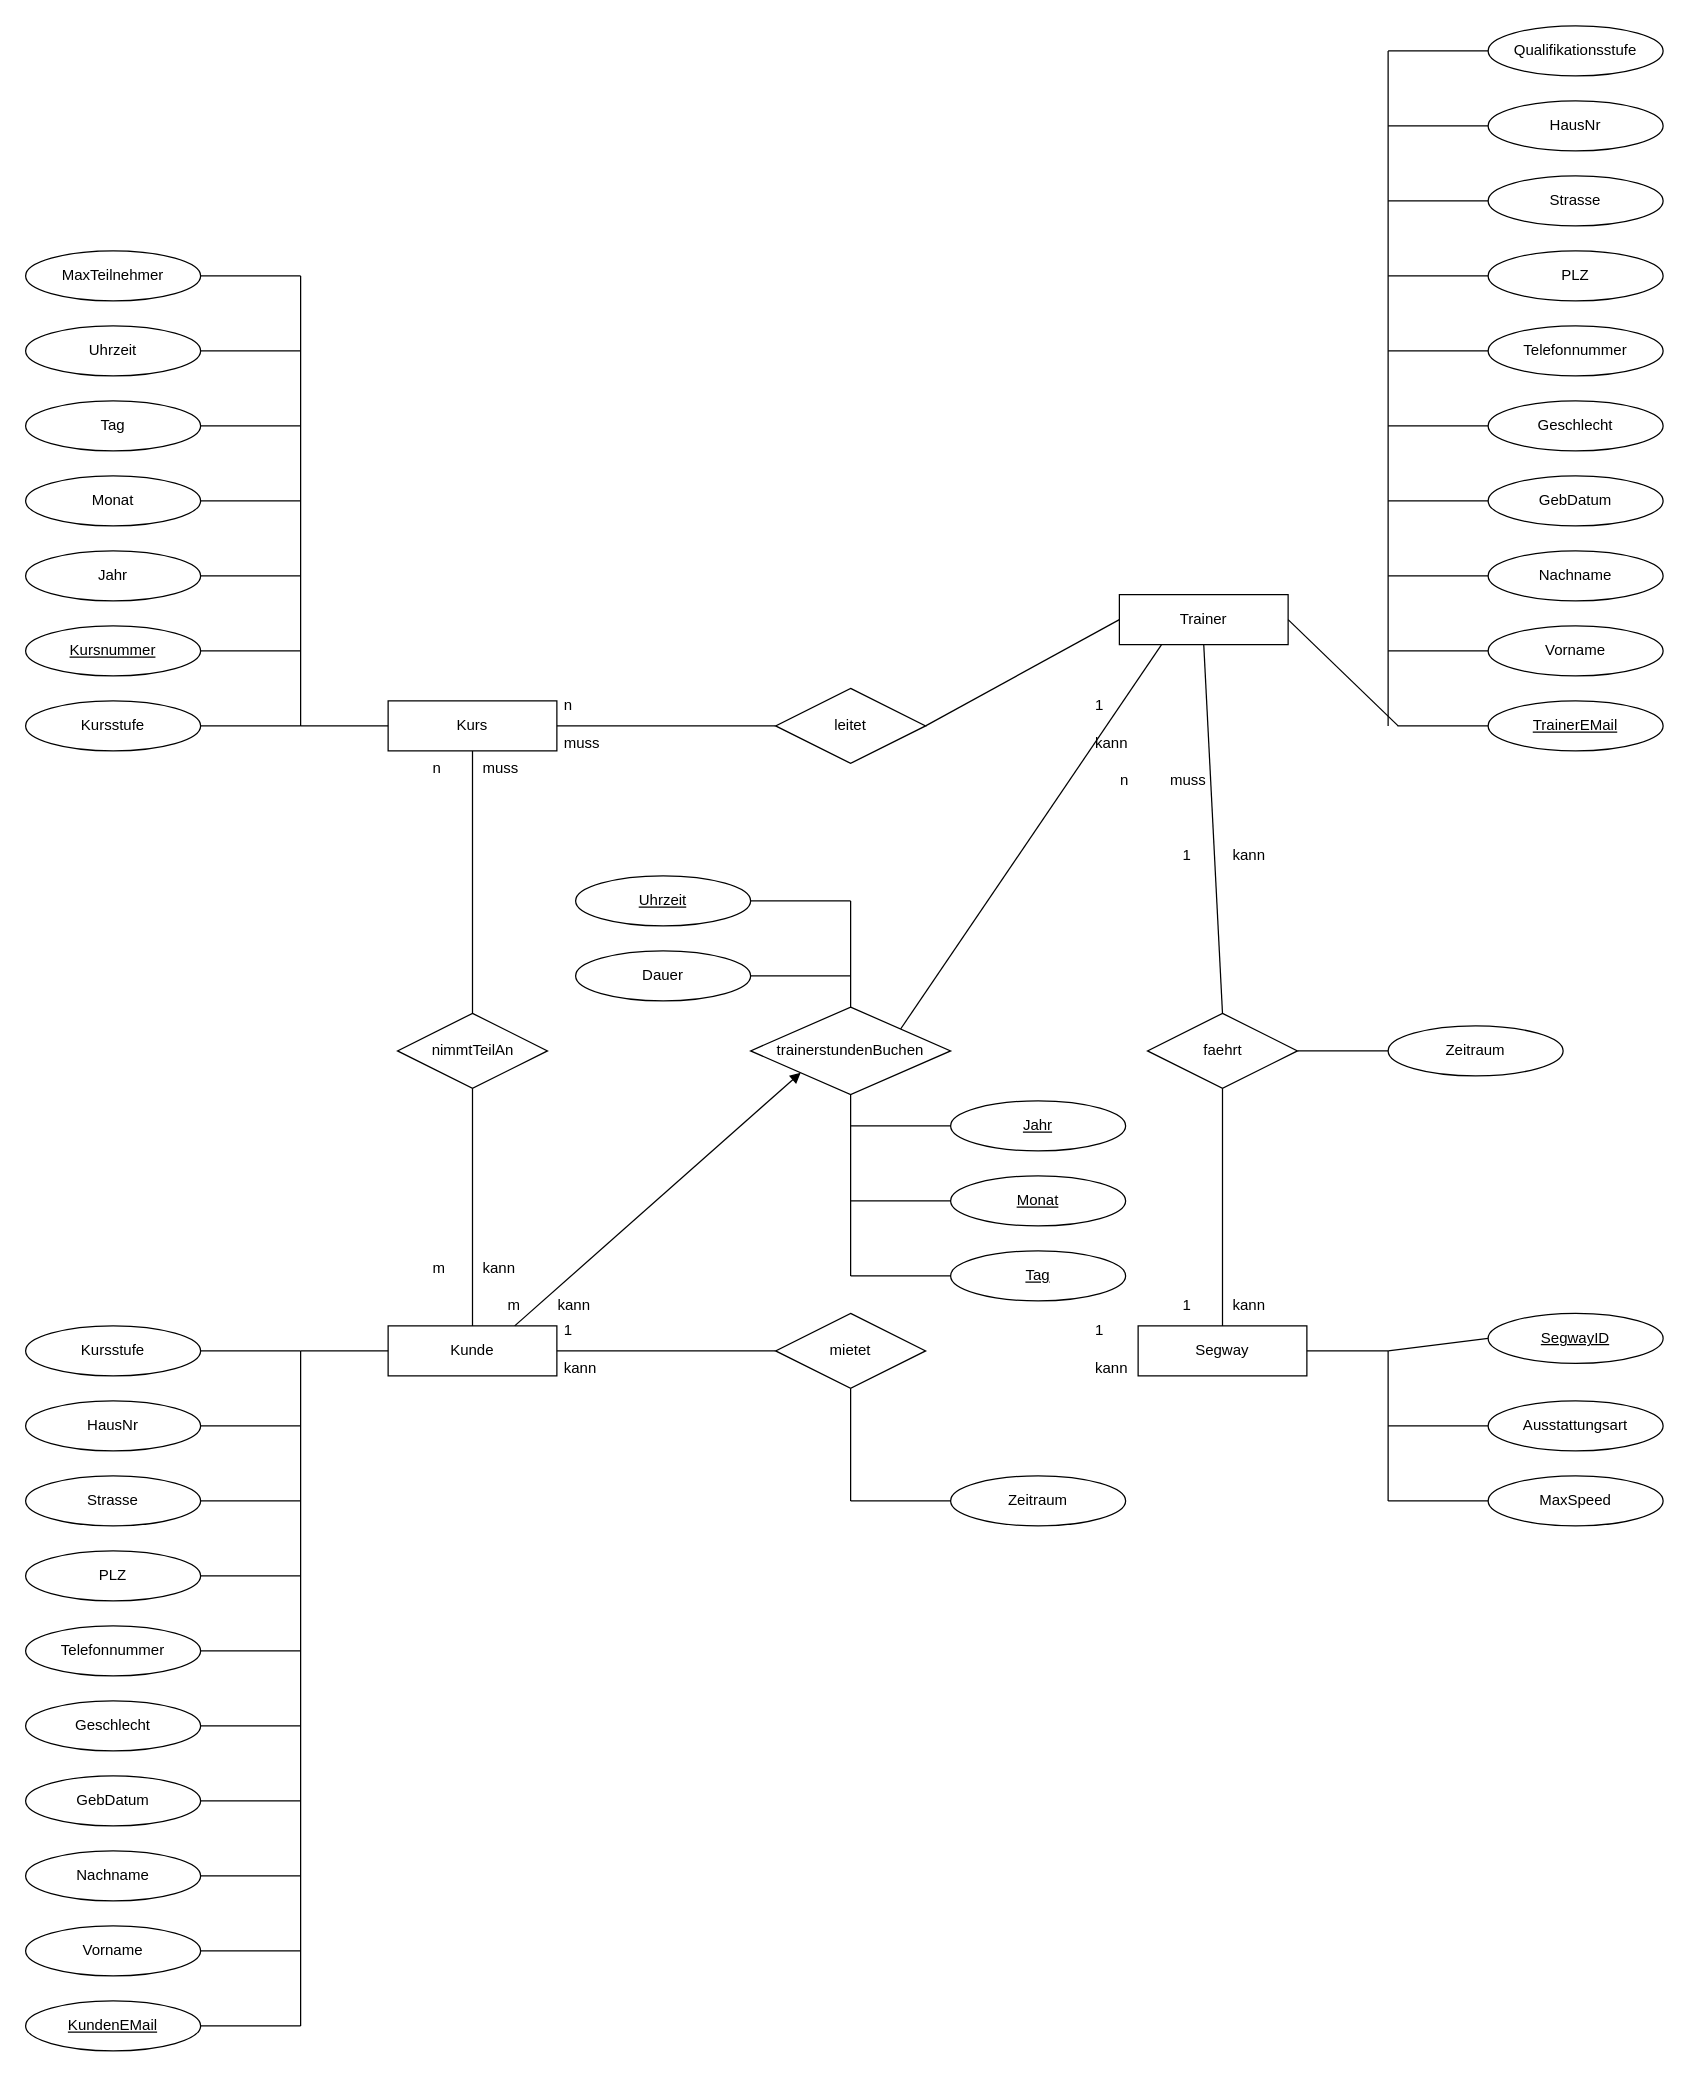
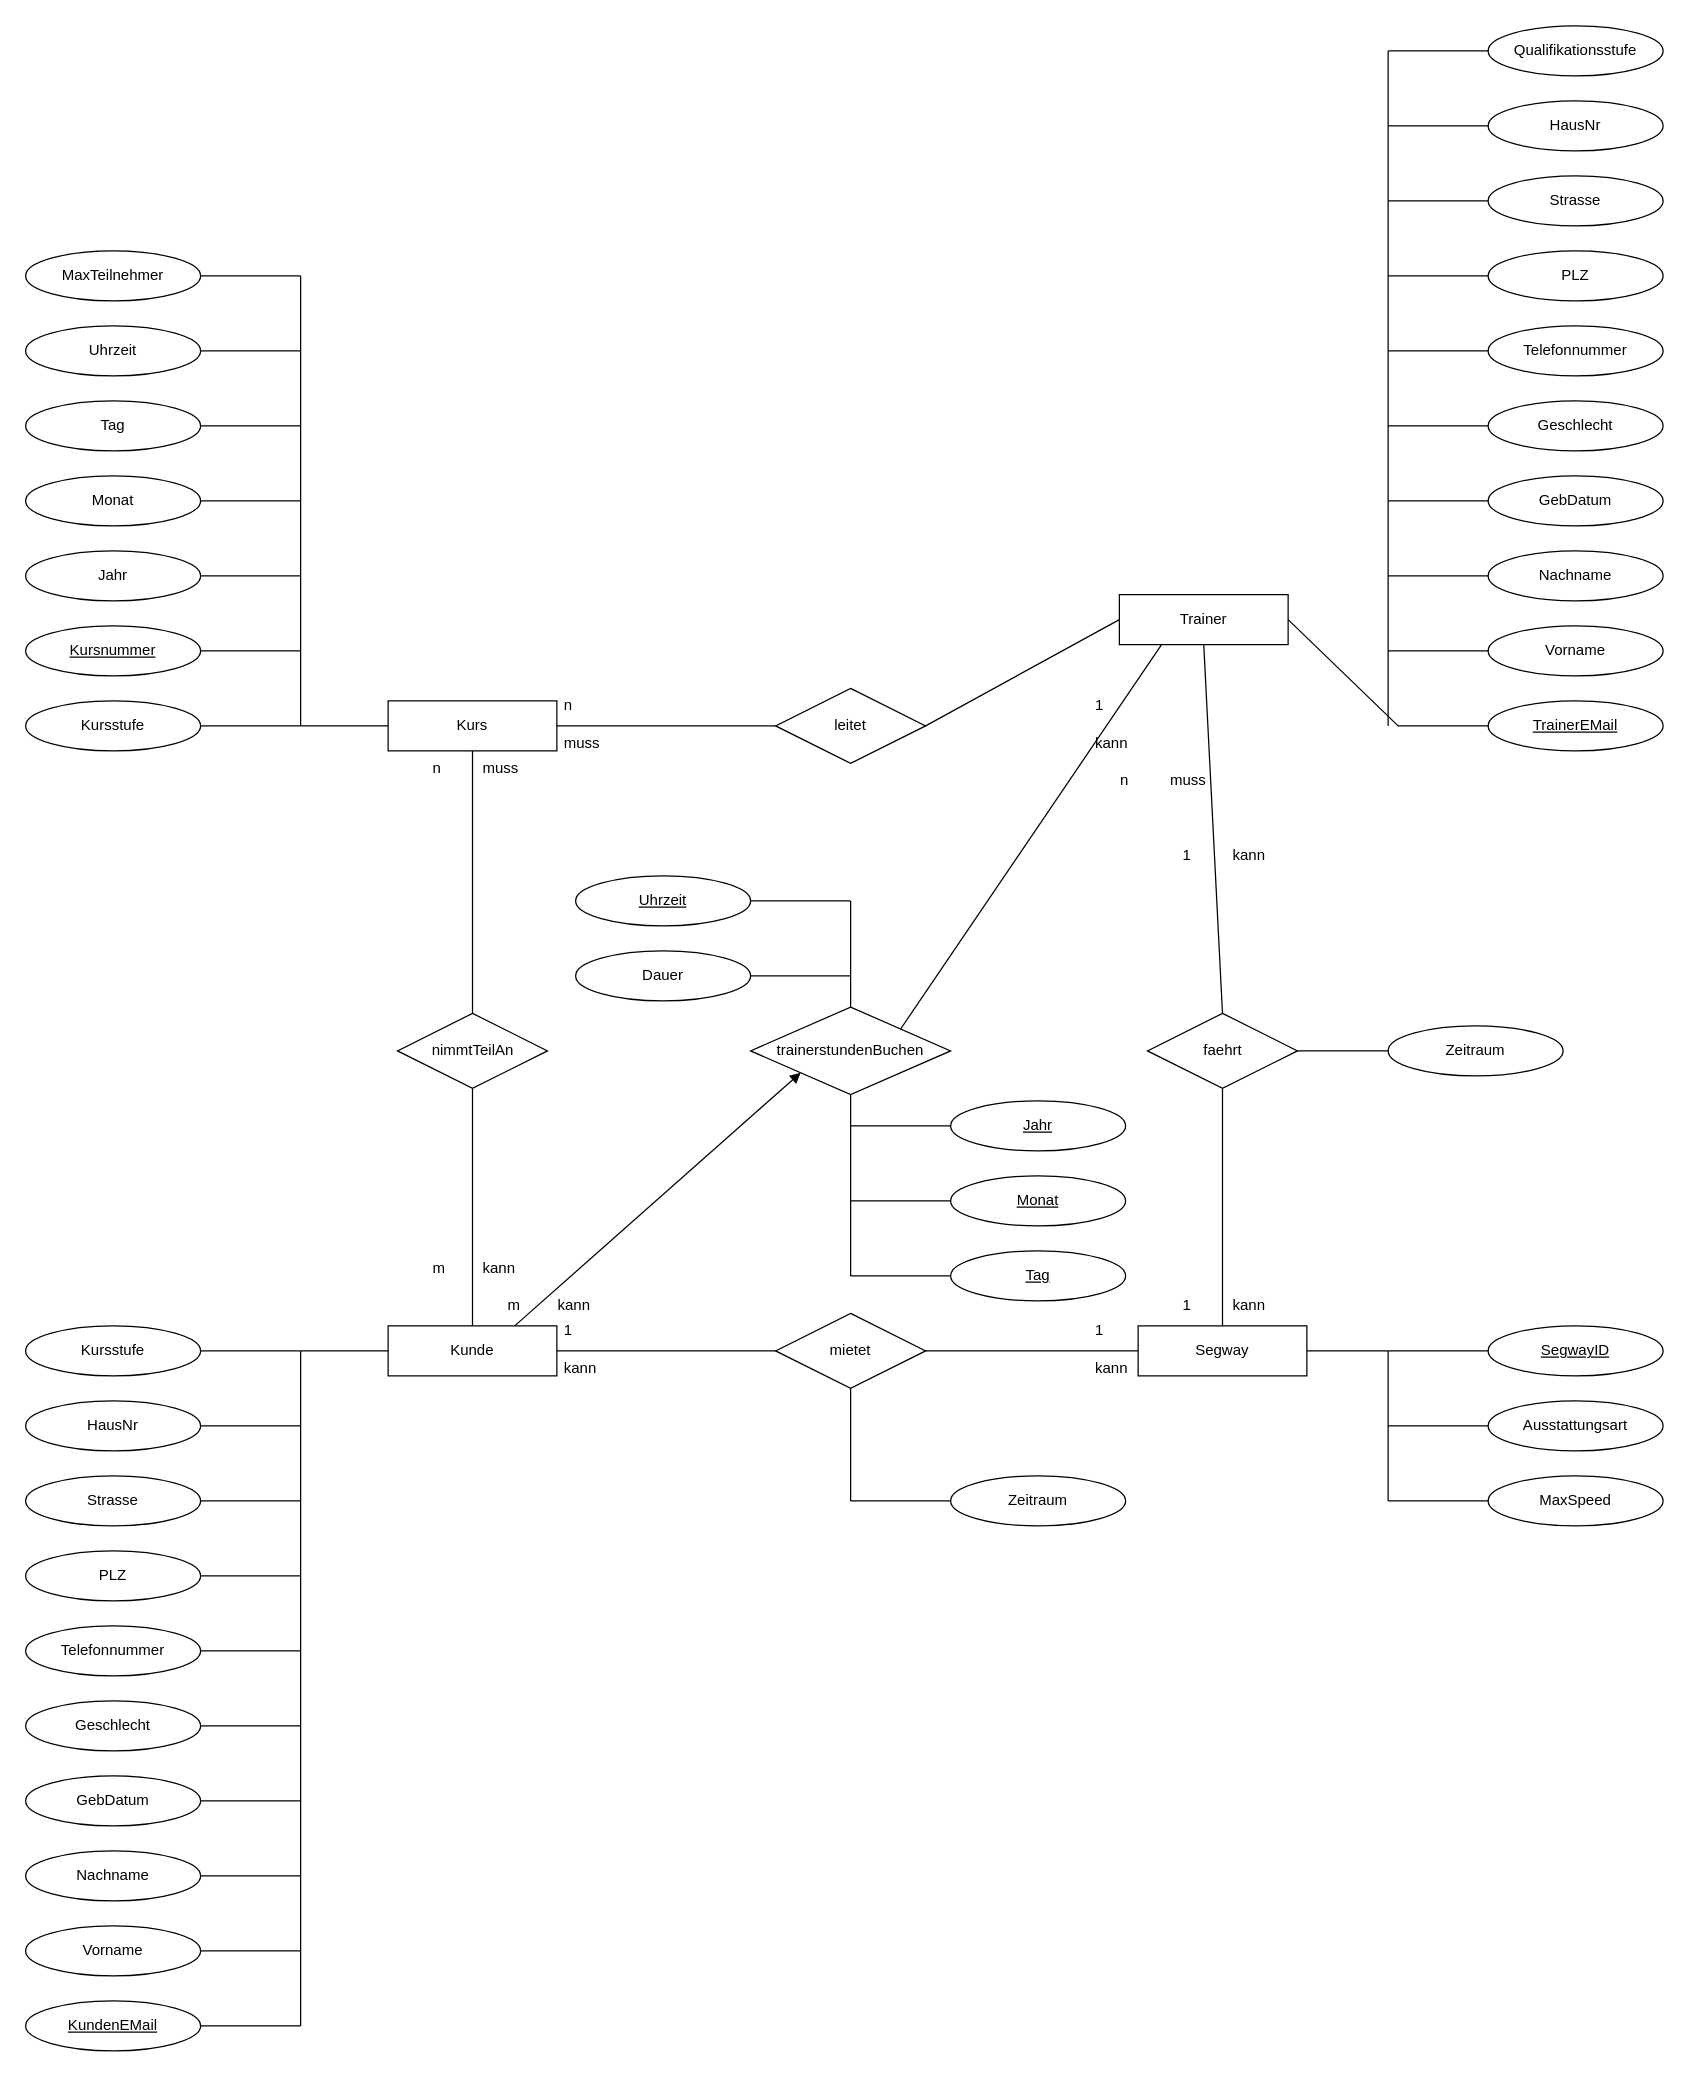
(1576, 1338) -> (1576, 1351)
none -> (1032, 1351)
